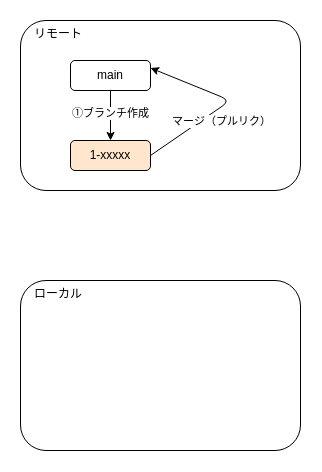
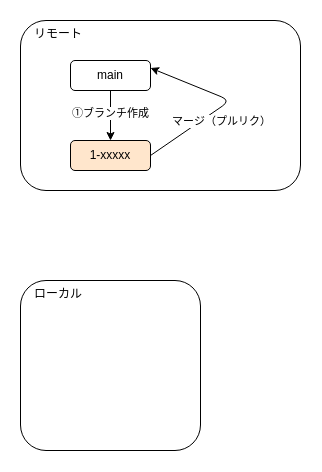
(161, 366) -> (111, 366)
